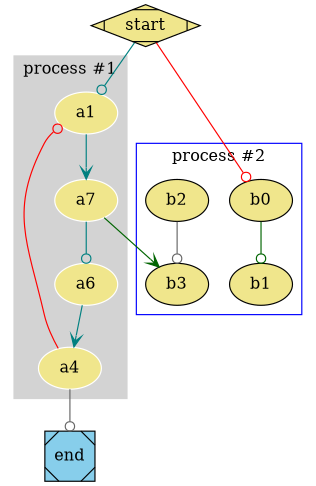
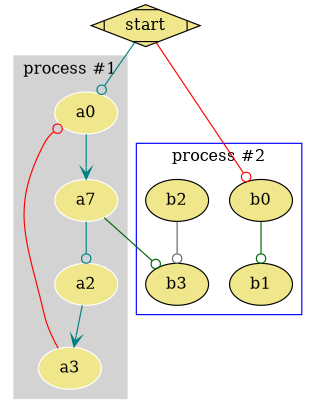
(86, 113) -> (86, 113)
(119, 231) -> (120, 232)
(86, 284) -> (86, 284)
(70, 368) -> (70, 368)
(70, 456) -> none
